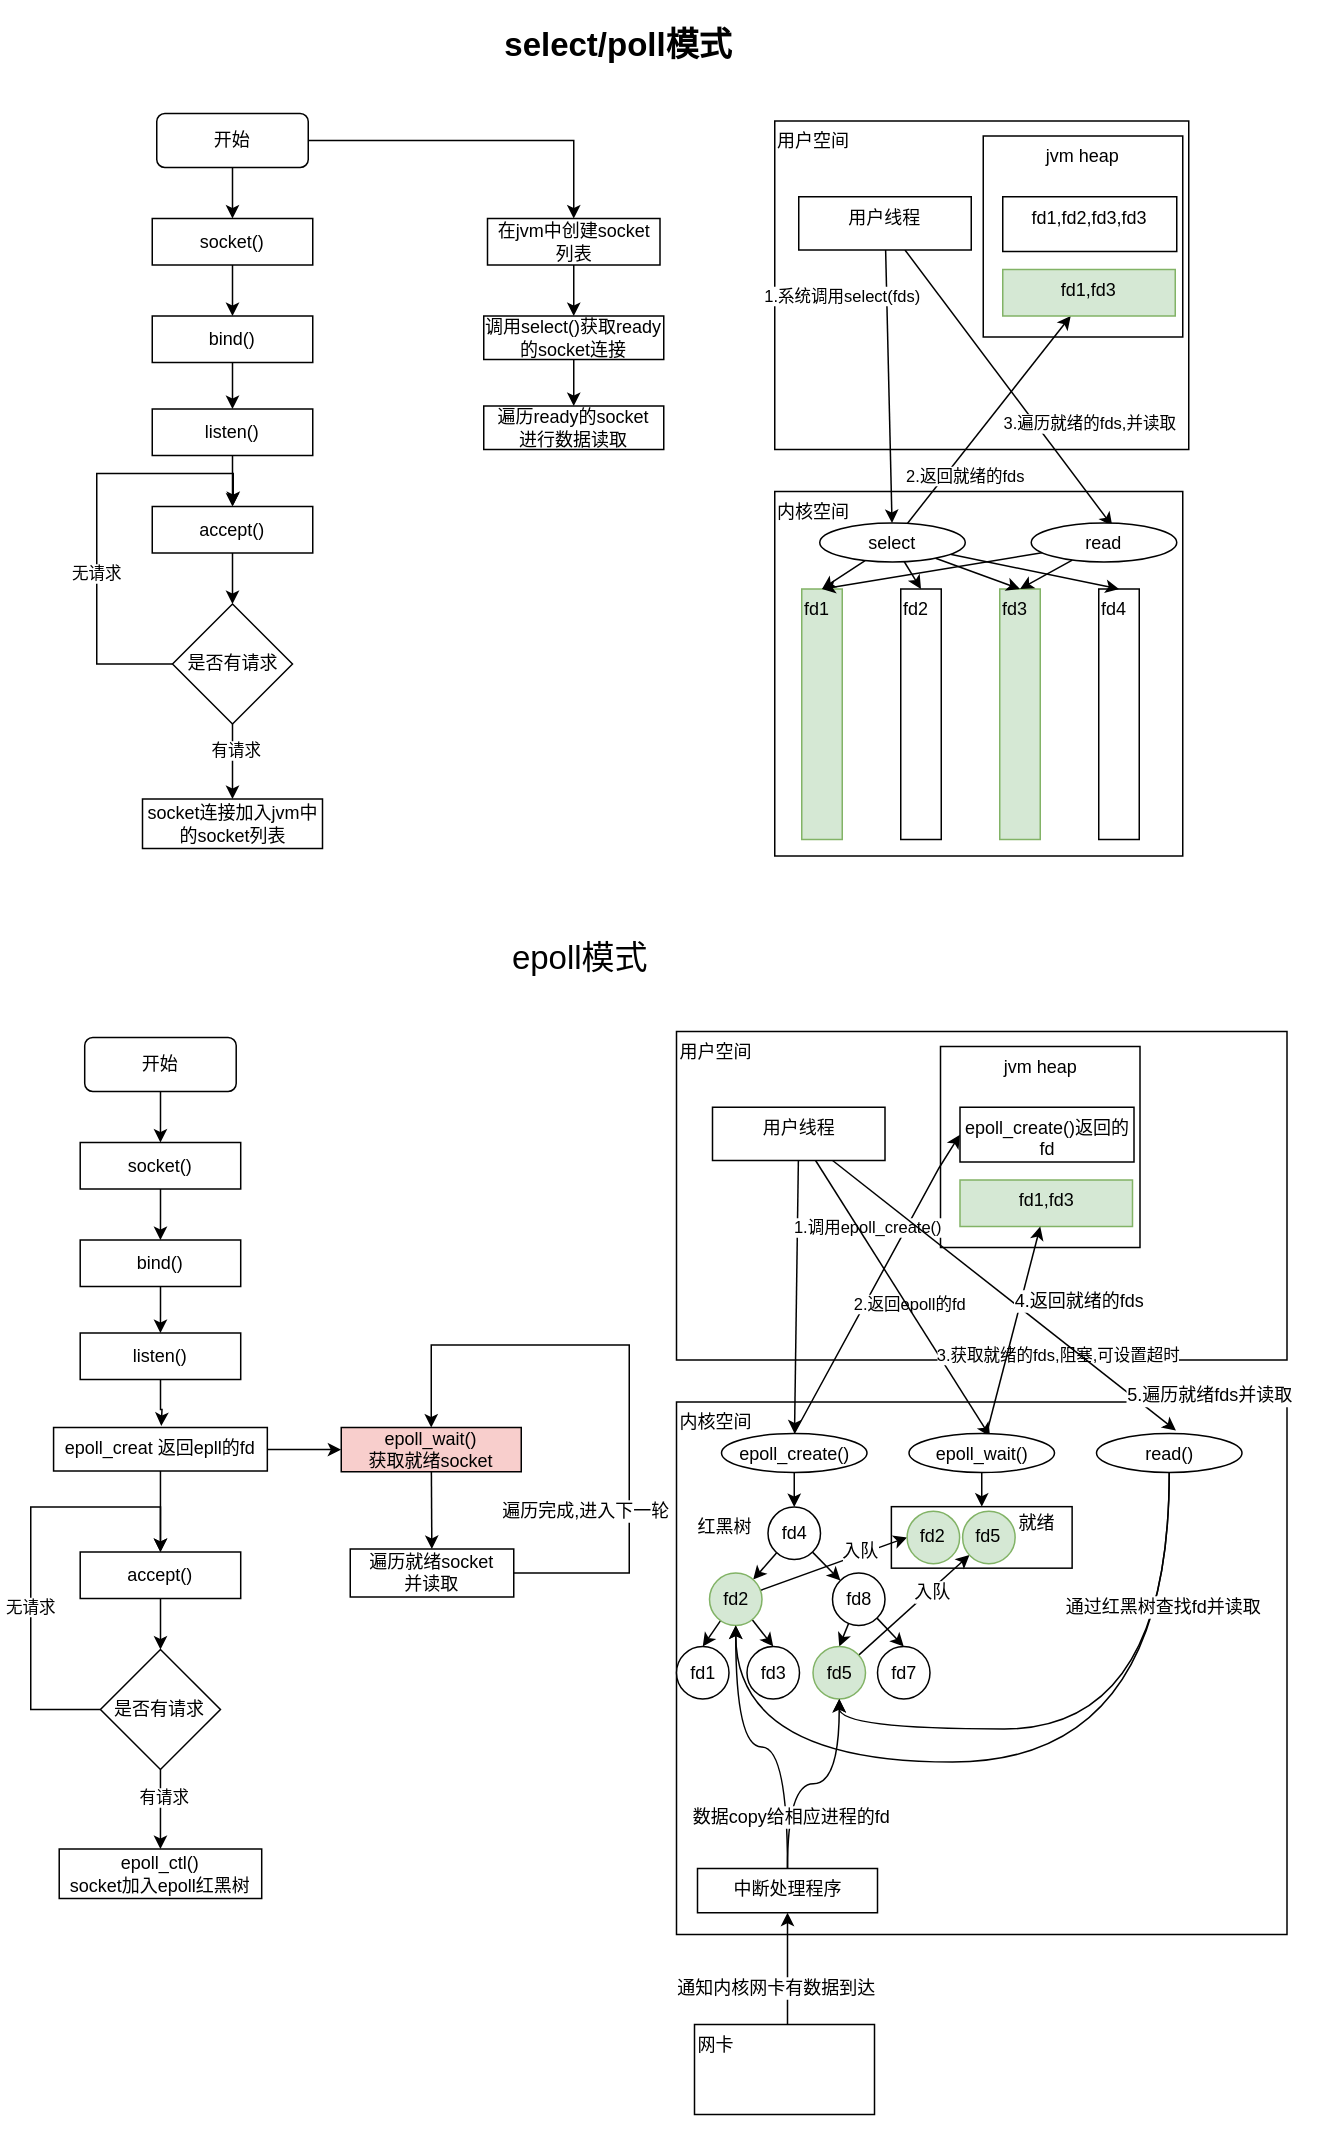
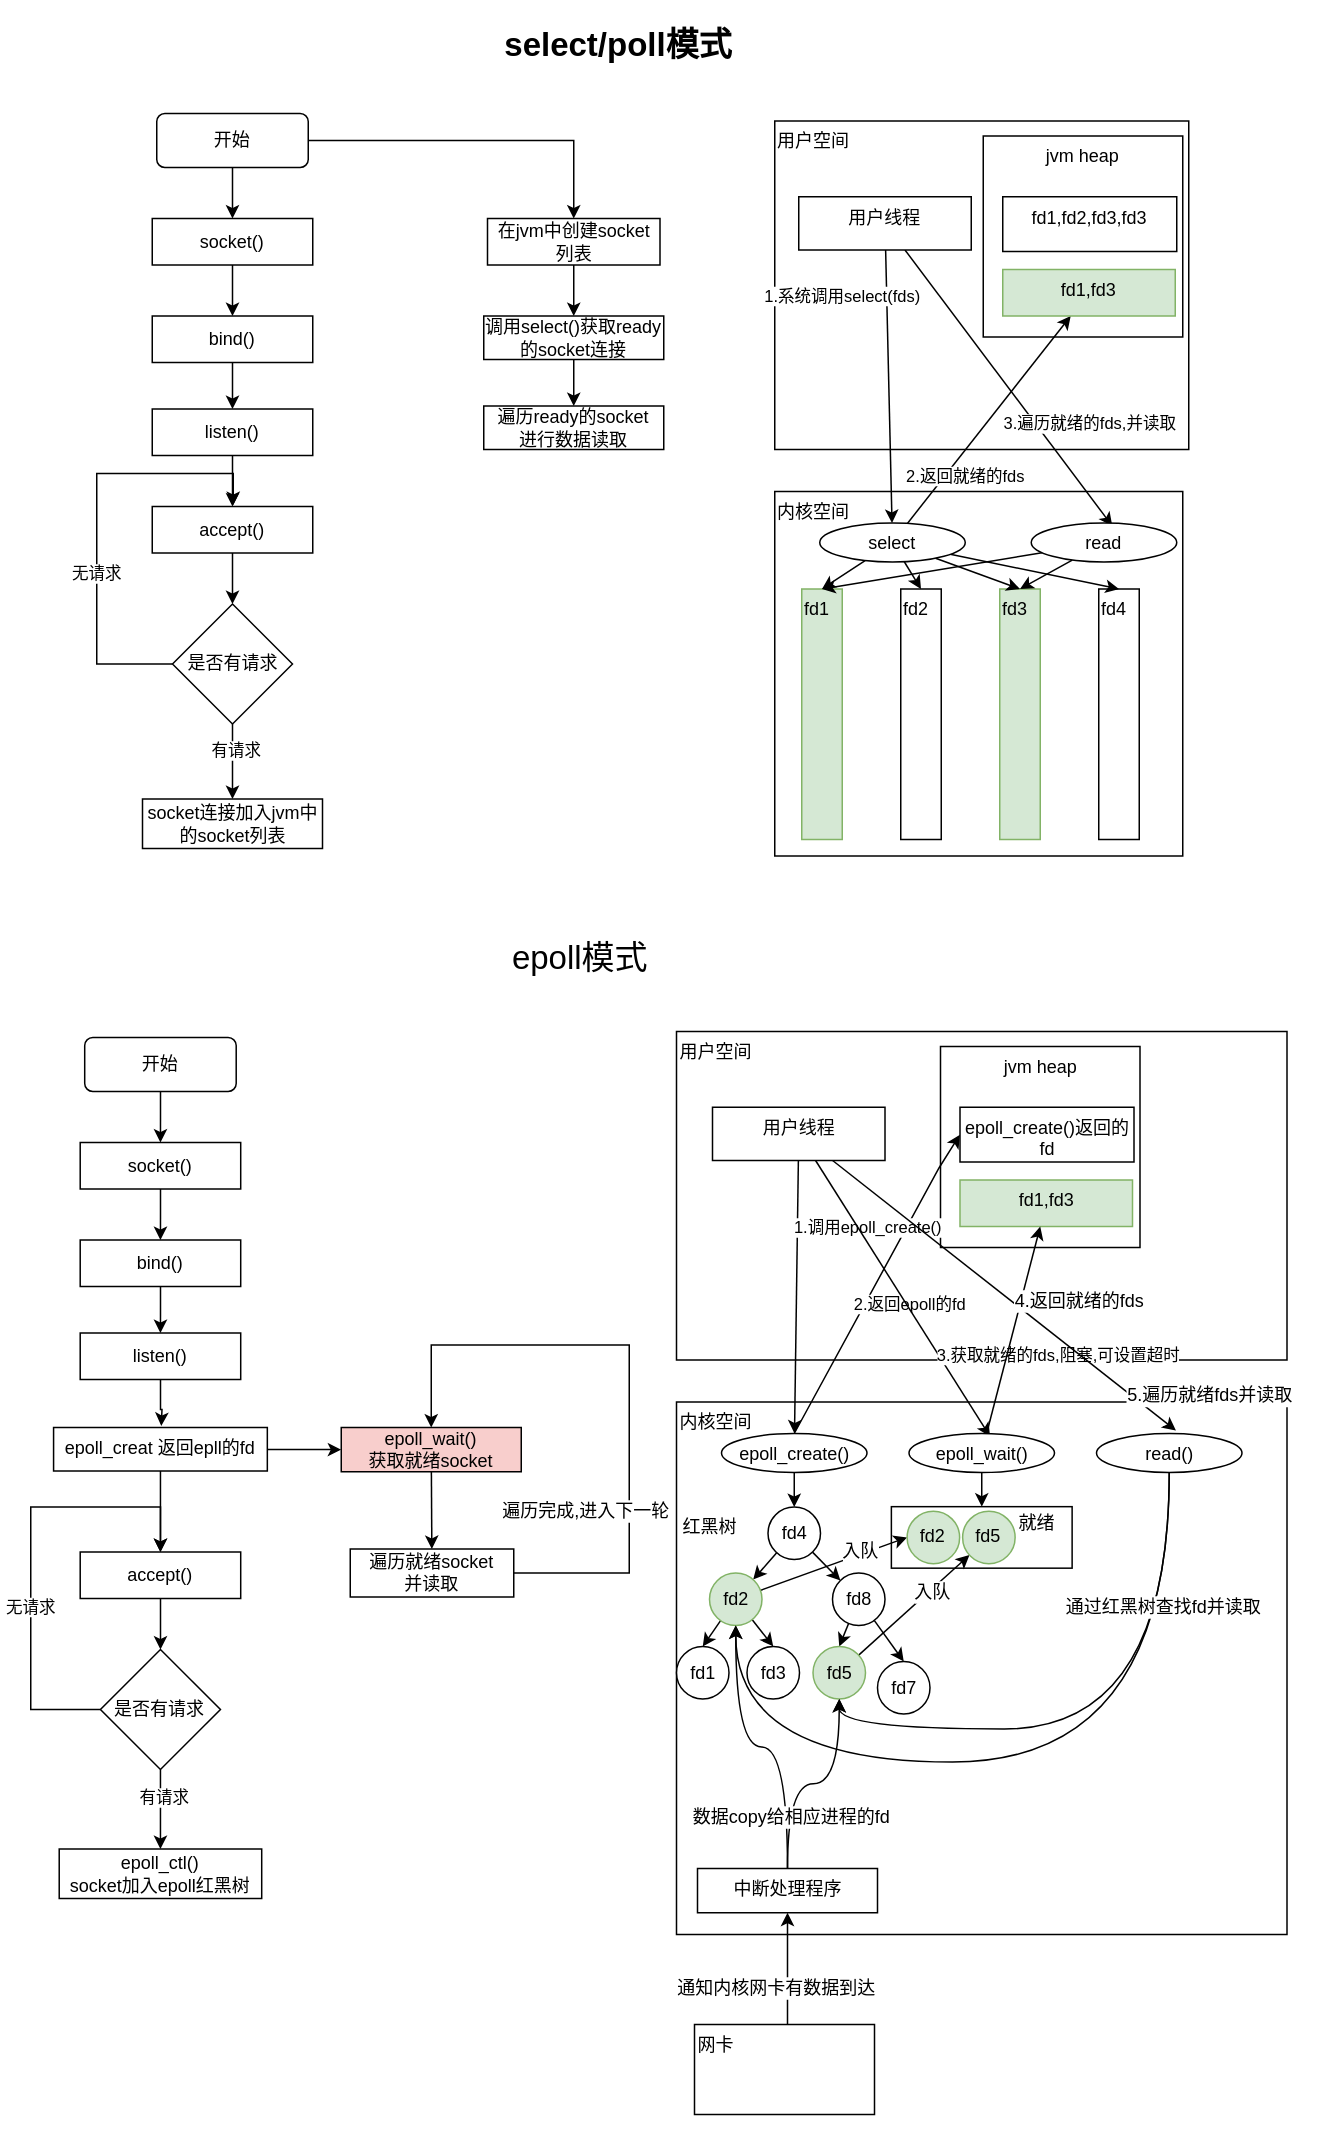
(725, 1528) -> (710, 1528)
(904, 1673) -> (904, 1688)
